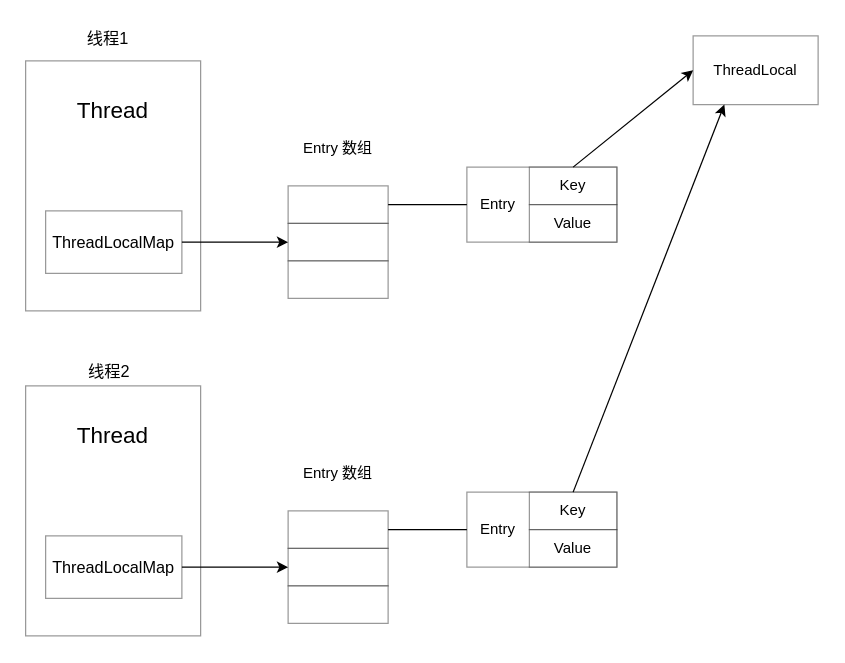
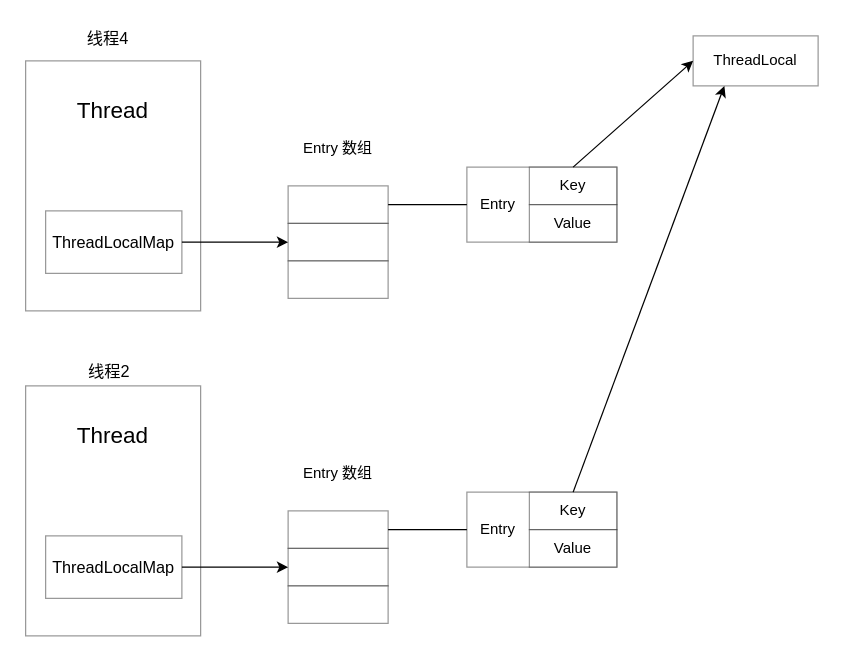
(108, 38) -> (108, 38)
(756, 70) -> (756, 61)
